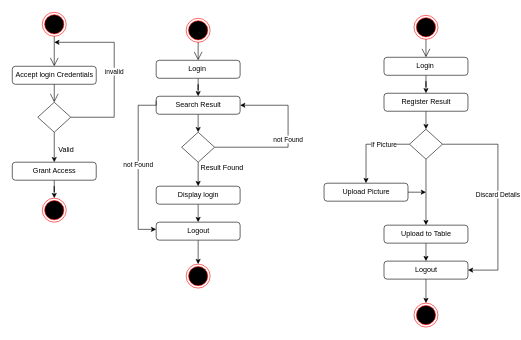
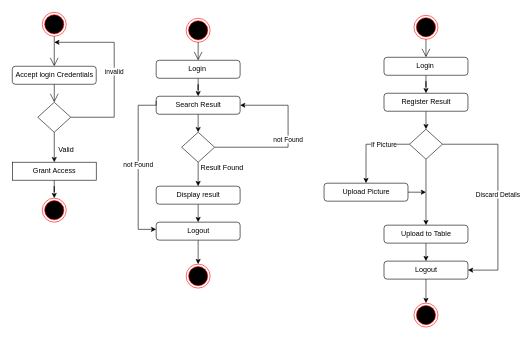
(54, 171) -> (54, 171)
(199, 195) -> (199, 195)
